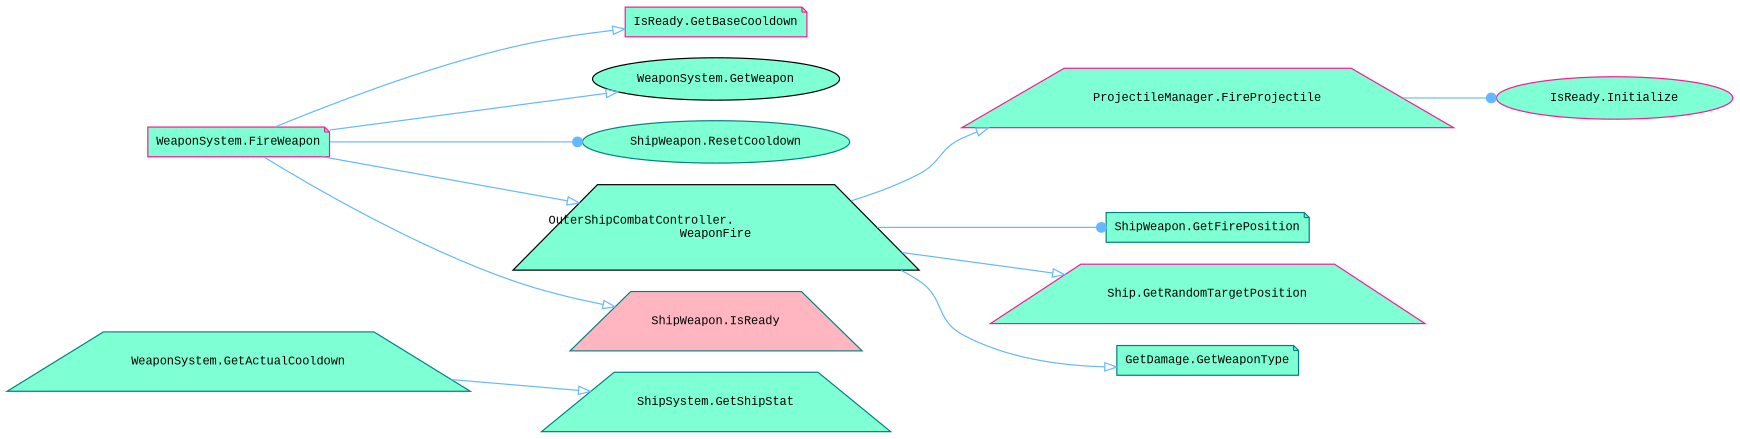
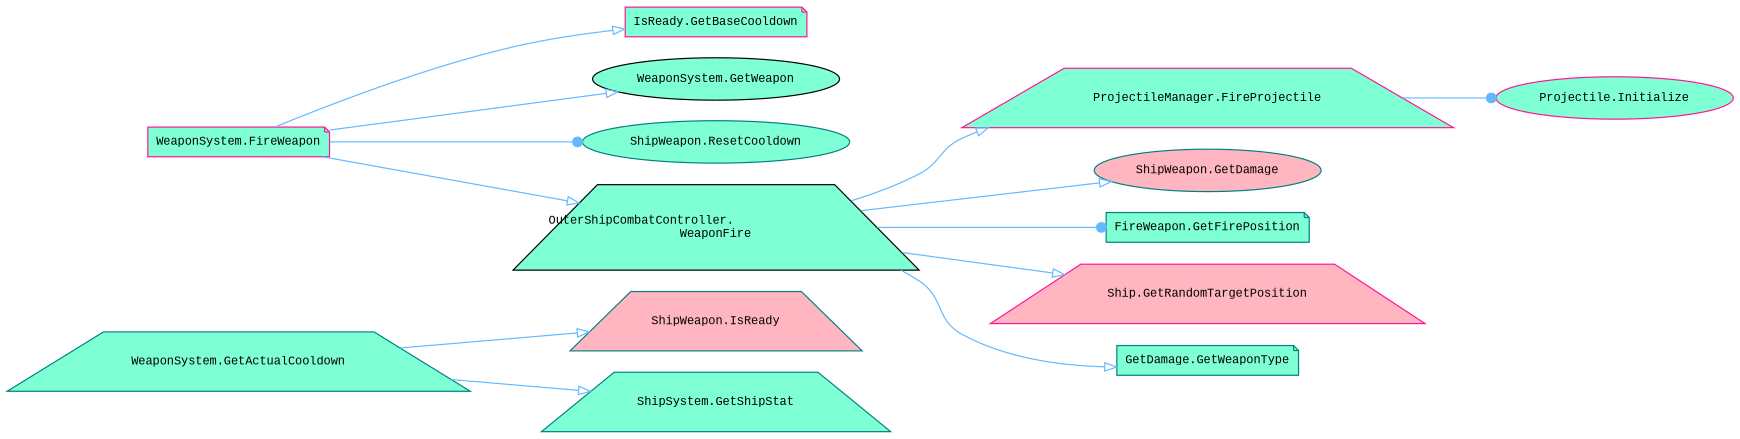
(1615, 98) -> (1615, 98)
none -> (1208, 170)
(1208, 227) -> (1208, 227)
(427, 245) -> (489, 340)
(1208, 294) -> (1208, 294)
